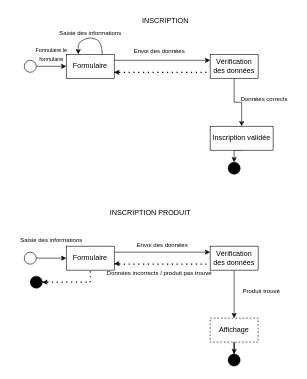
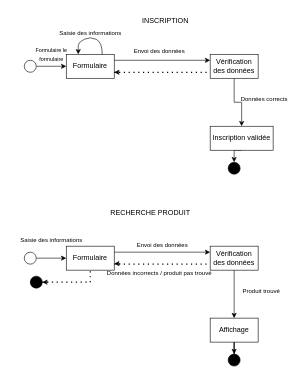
(151, 213) -> (151, 213)
(234, 330) -> (234, 330)
